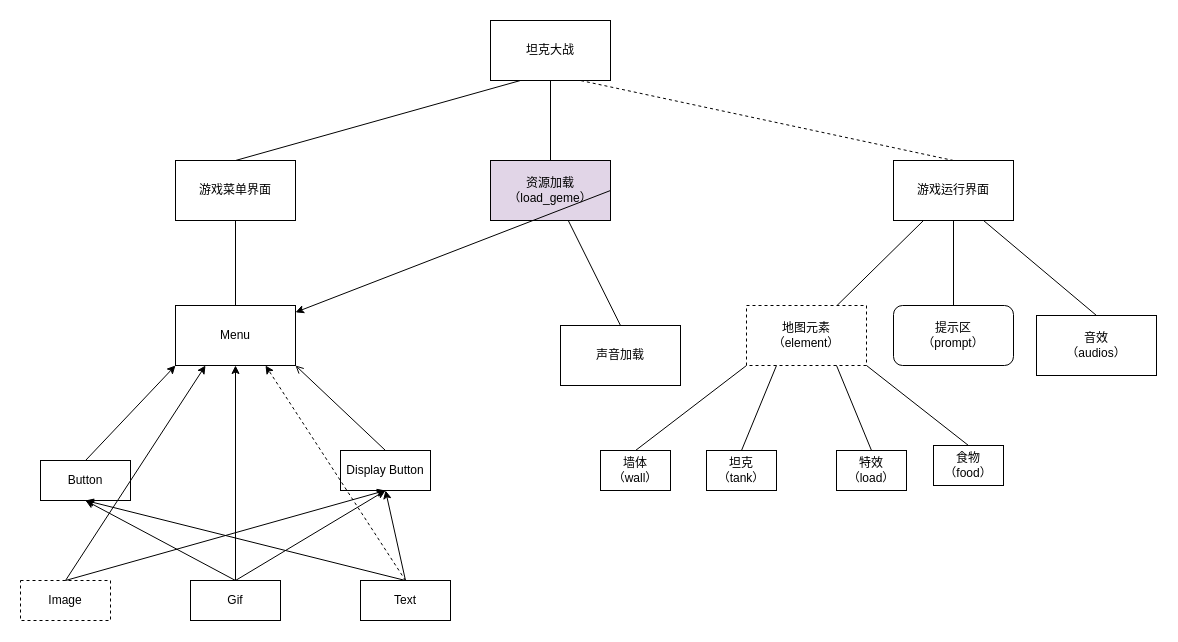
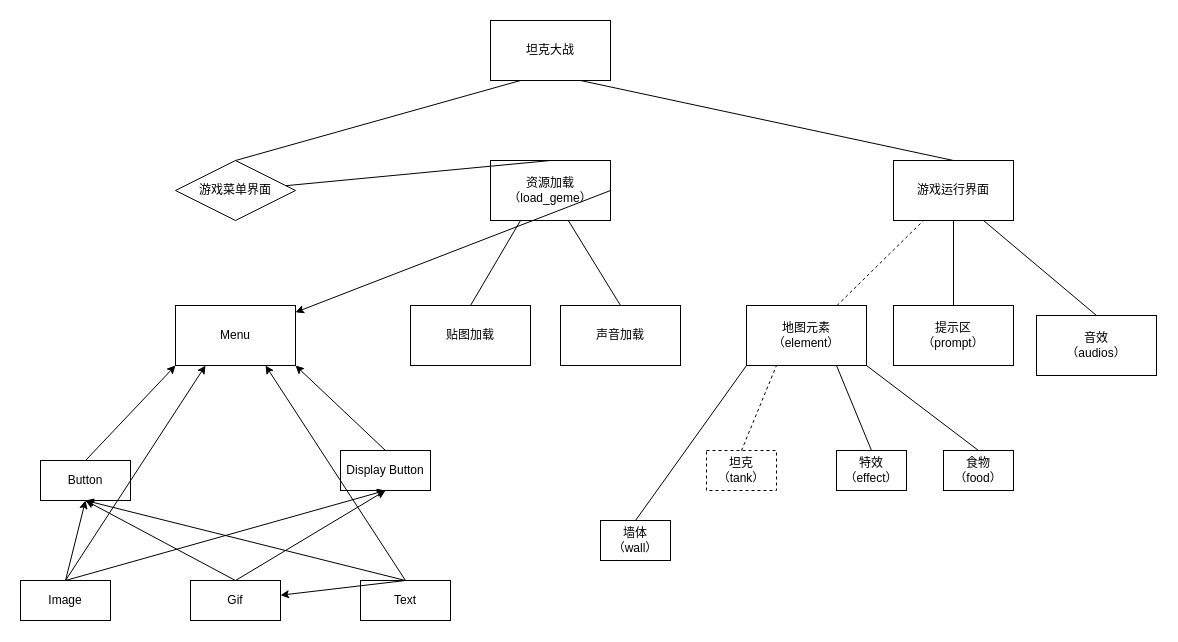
(767, 120) -> (767, 120)
(551, 121) -> (419, 173)
(236, 191) -> (236, 191)
(551, 191) -> (551, 191)
none -> (496, 263)
(880, 263) -> (880, 263)
(236, 264) -> none
none -> (471, 336)
(807, 336) -> (807, 336)
(954, 336) -> (954, 336)
(621, 356) -> (621, 336)
(299, 369) -> (301, 371)
(759, 408) -> (759, 408)
(969, 466) -> (979, 471)
(636, 471) -> (636, 541)
(742, 471) -> (742, 471)
(872, 471) -> (872, 471)
(336, 473) -> (336, 473)
(236, 475) -> none
(396, 539) -> (347, 587)
none -> (76, 540)
(66, 601) -> (66, 601)
